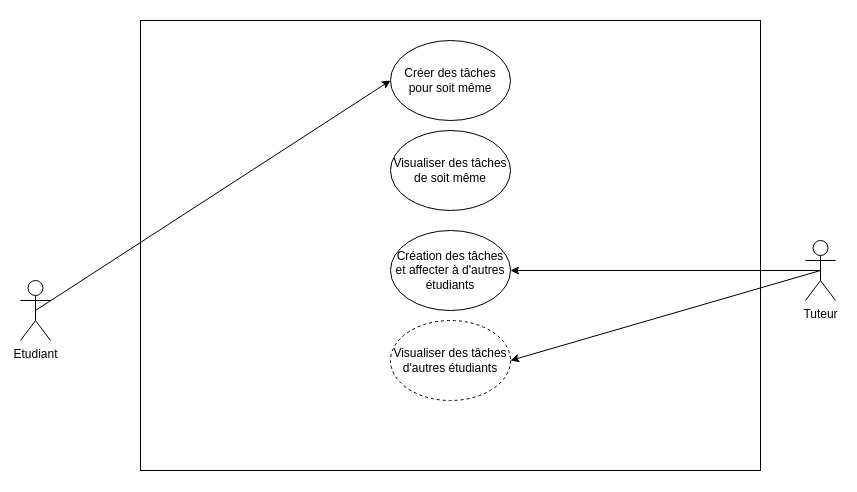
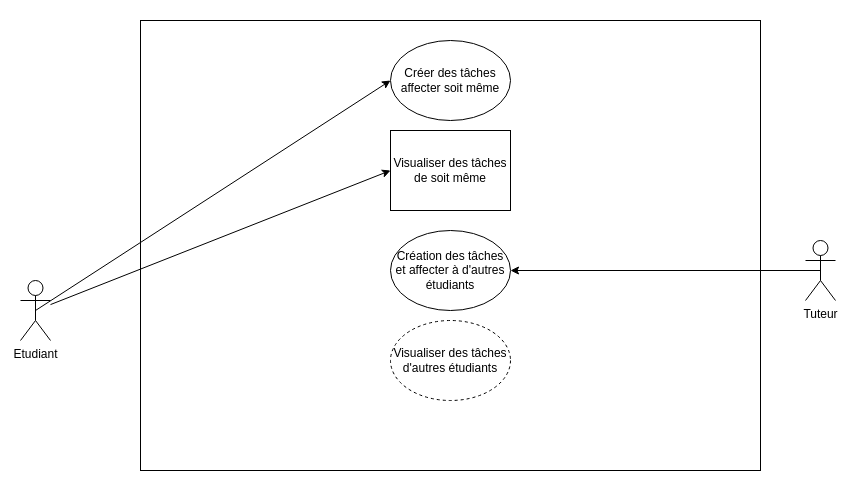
(451, 81) -> (451, 81)
(451, 171) -> (451, 171)
none -> (217, 239)
(667, 315) -> none
